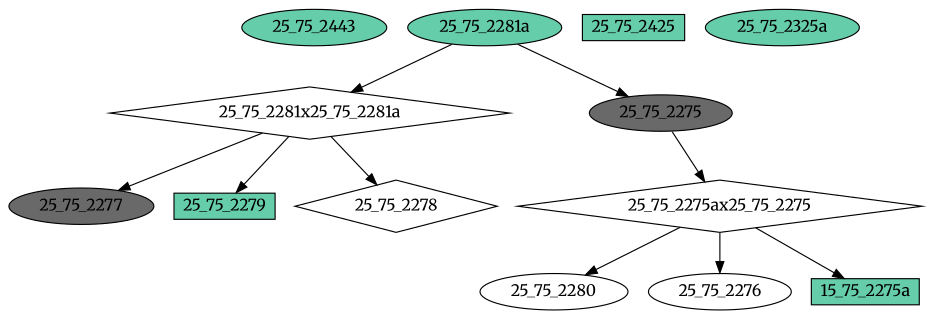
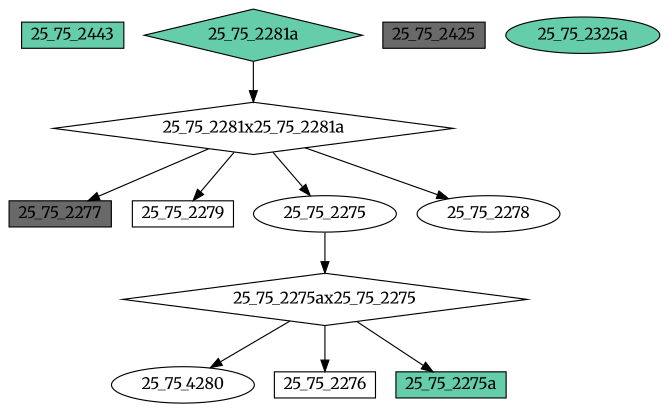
(314, 28) -> (73, 35)
(485, 28) -> (253, 35)
(634, 28) -> (434, 35)
(568, 68) -> (288, 170)
(661, 113) -> (325, 214)
(81, 206) -> (60, 214)
(225, 206) -> (183, 214)
(396, 206) -> (489, 214)
(554, 292) -> (183, 385)
(720, 292) -> (325, 385)
(865, 292) -> (451, 385)
